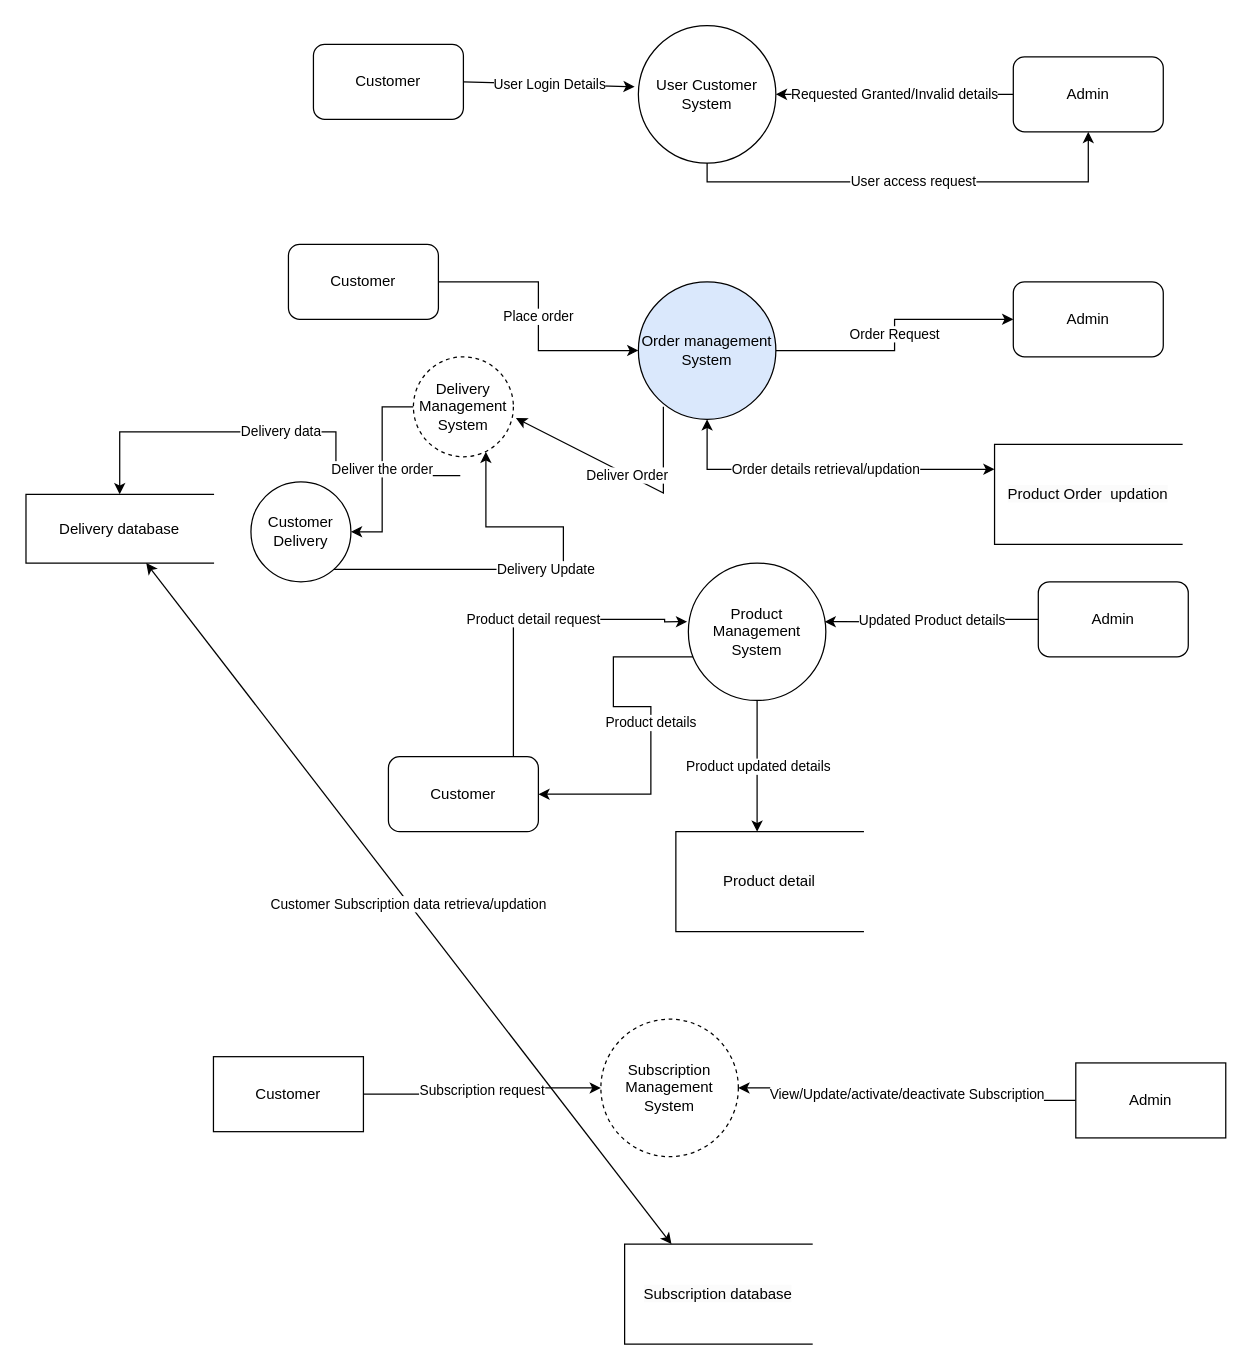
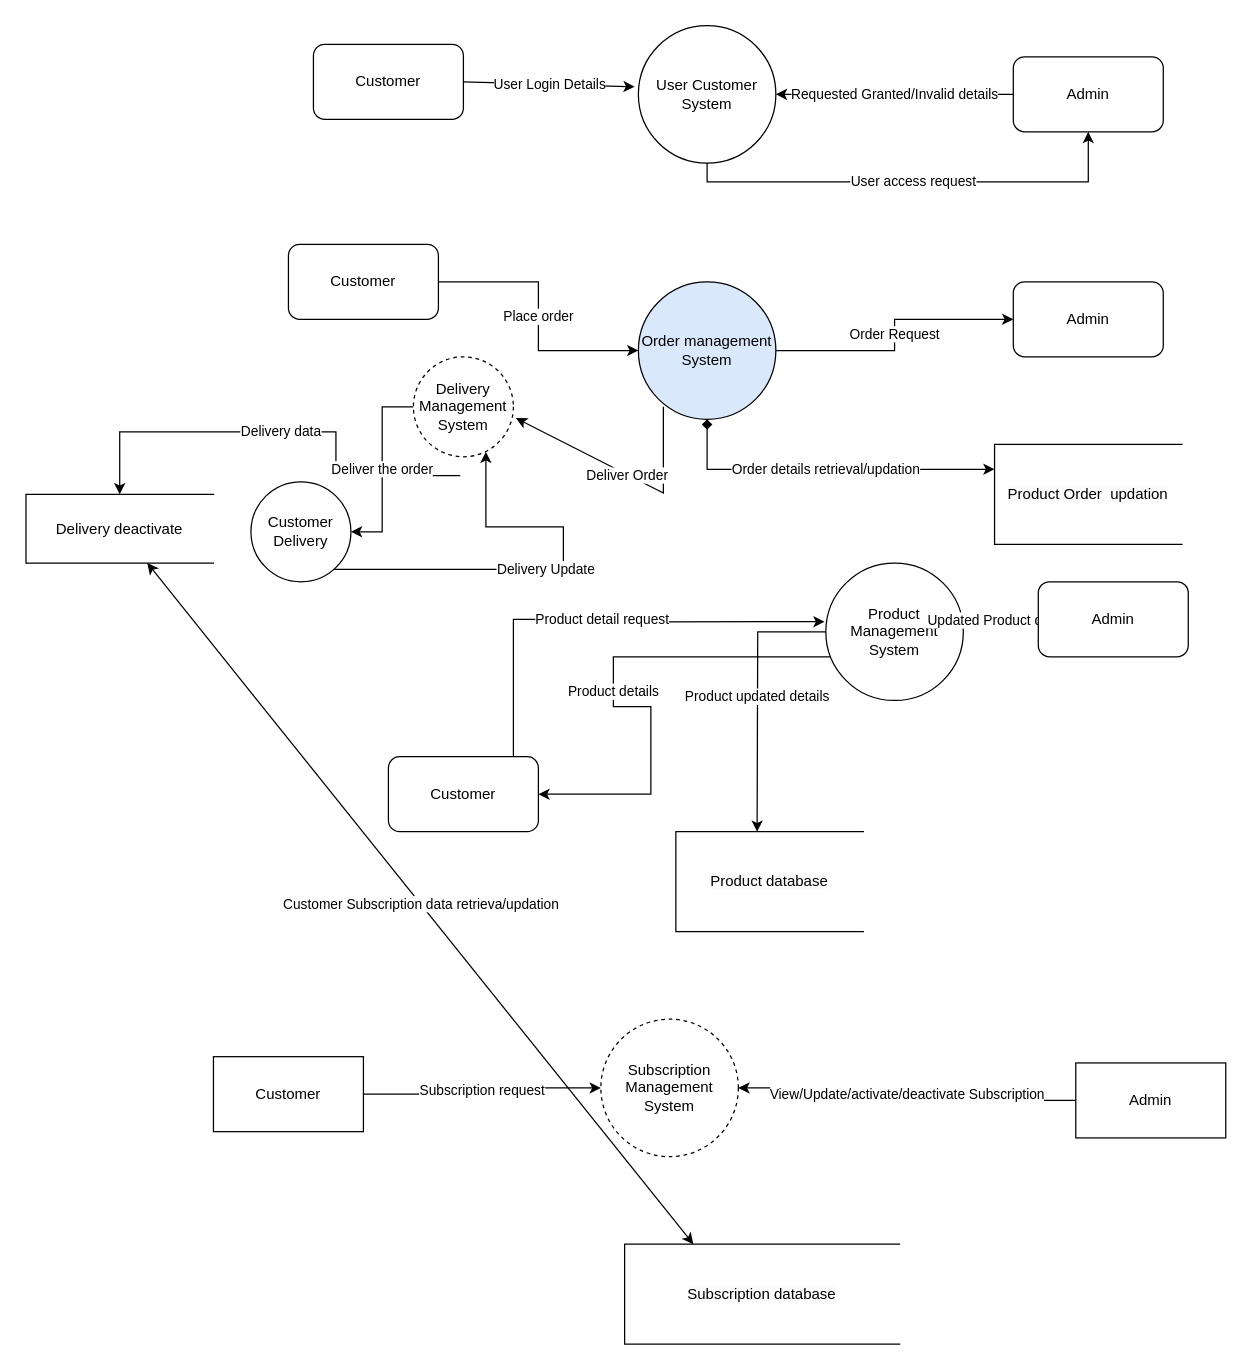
(707, 429) -> (707, 430)
(119, 529) -> (119, 529)
(757, 632) -> (894, 632)
(769, 882) -> (769, 882)
(718, 1294) -> (762, 1294)
